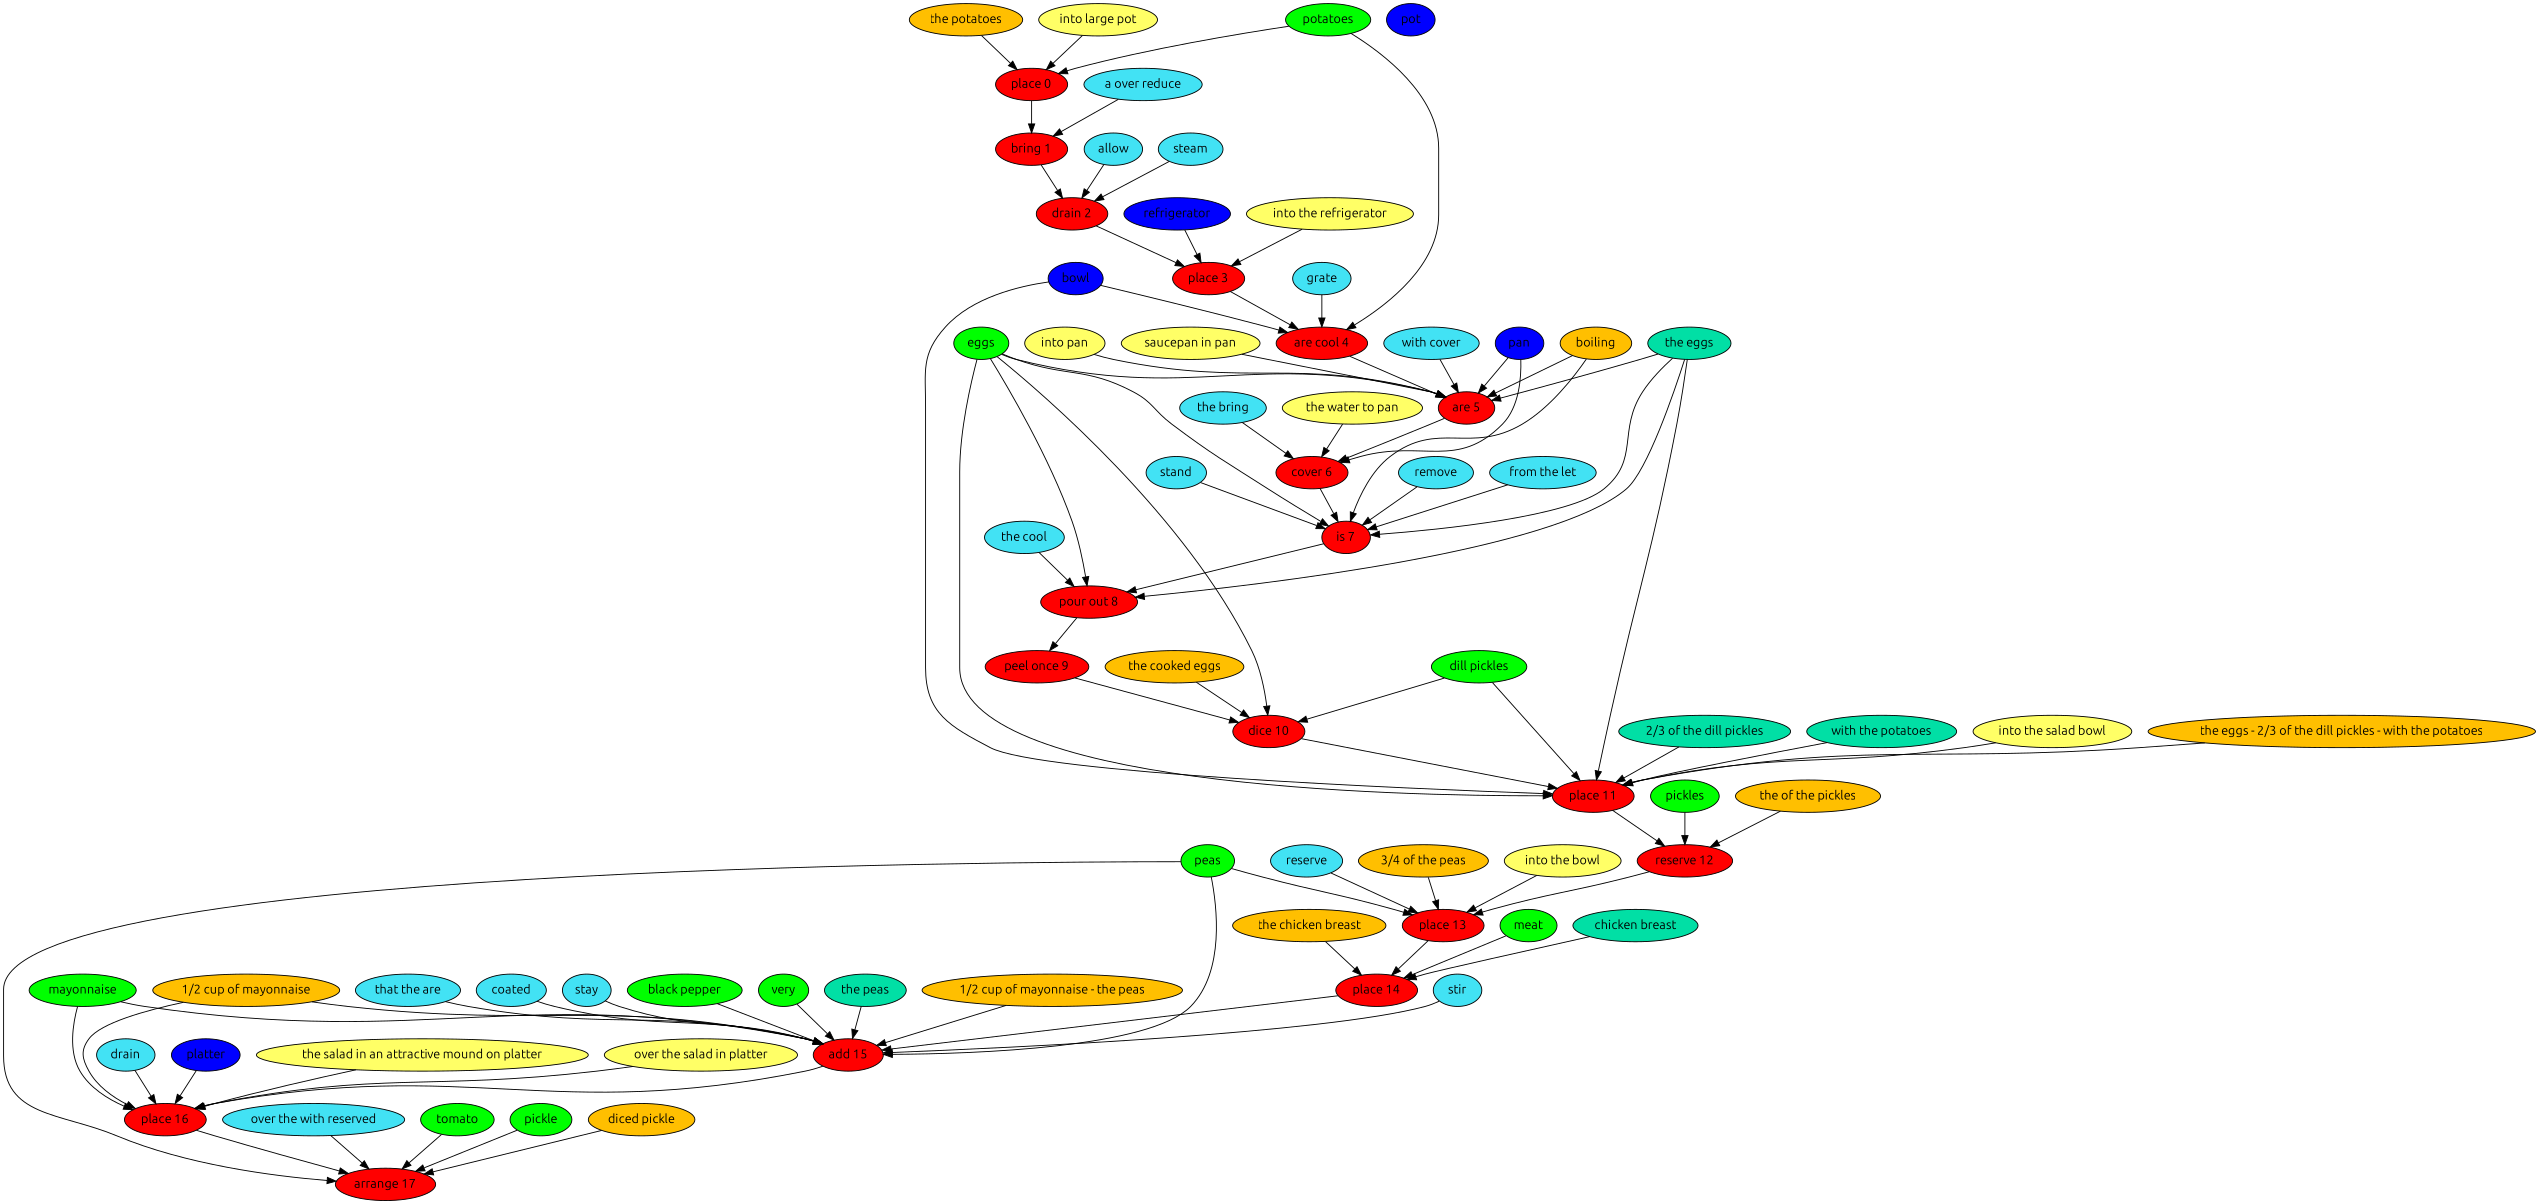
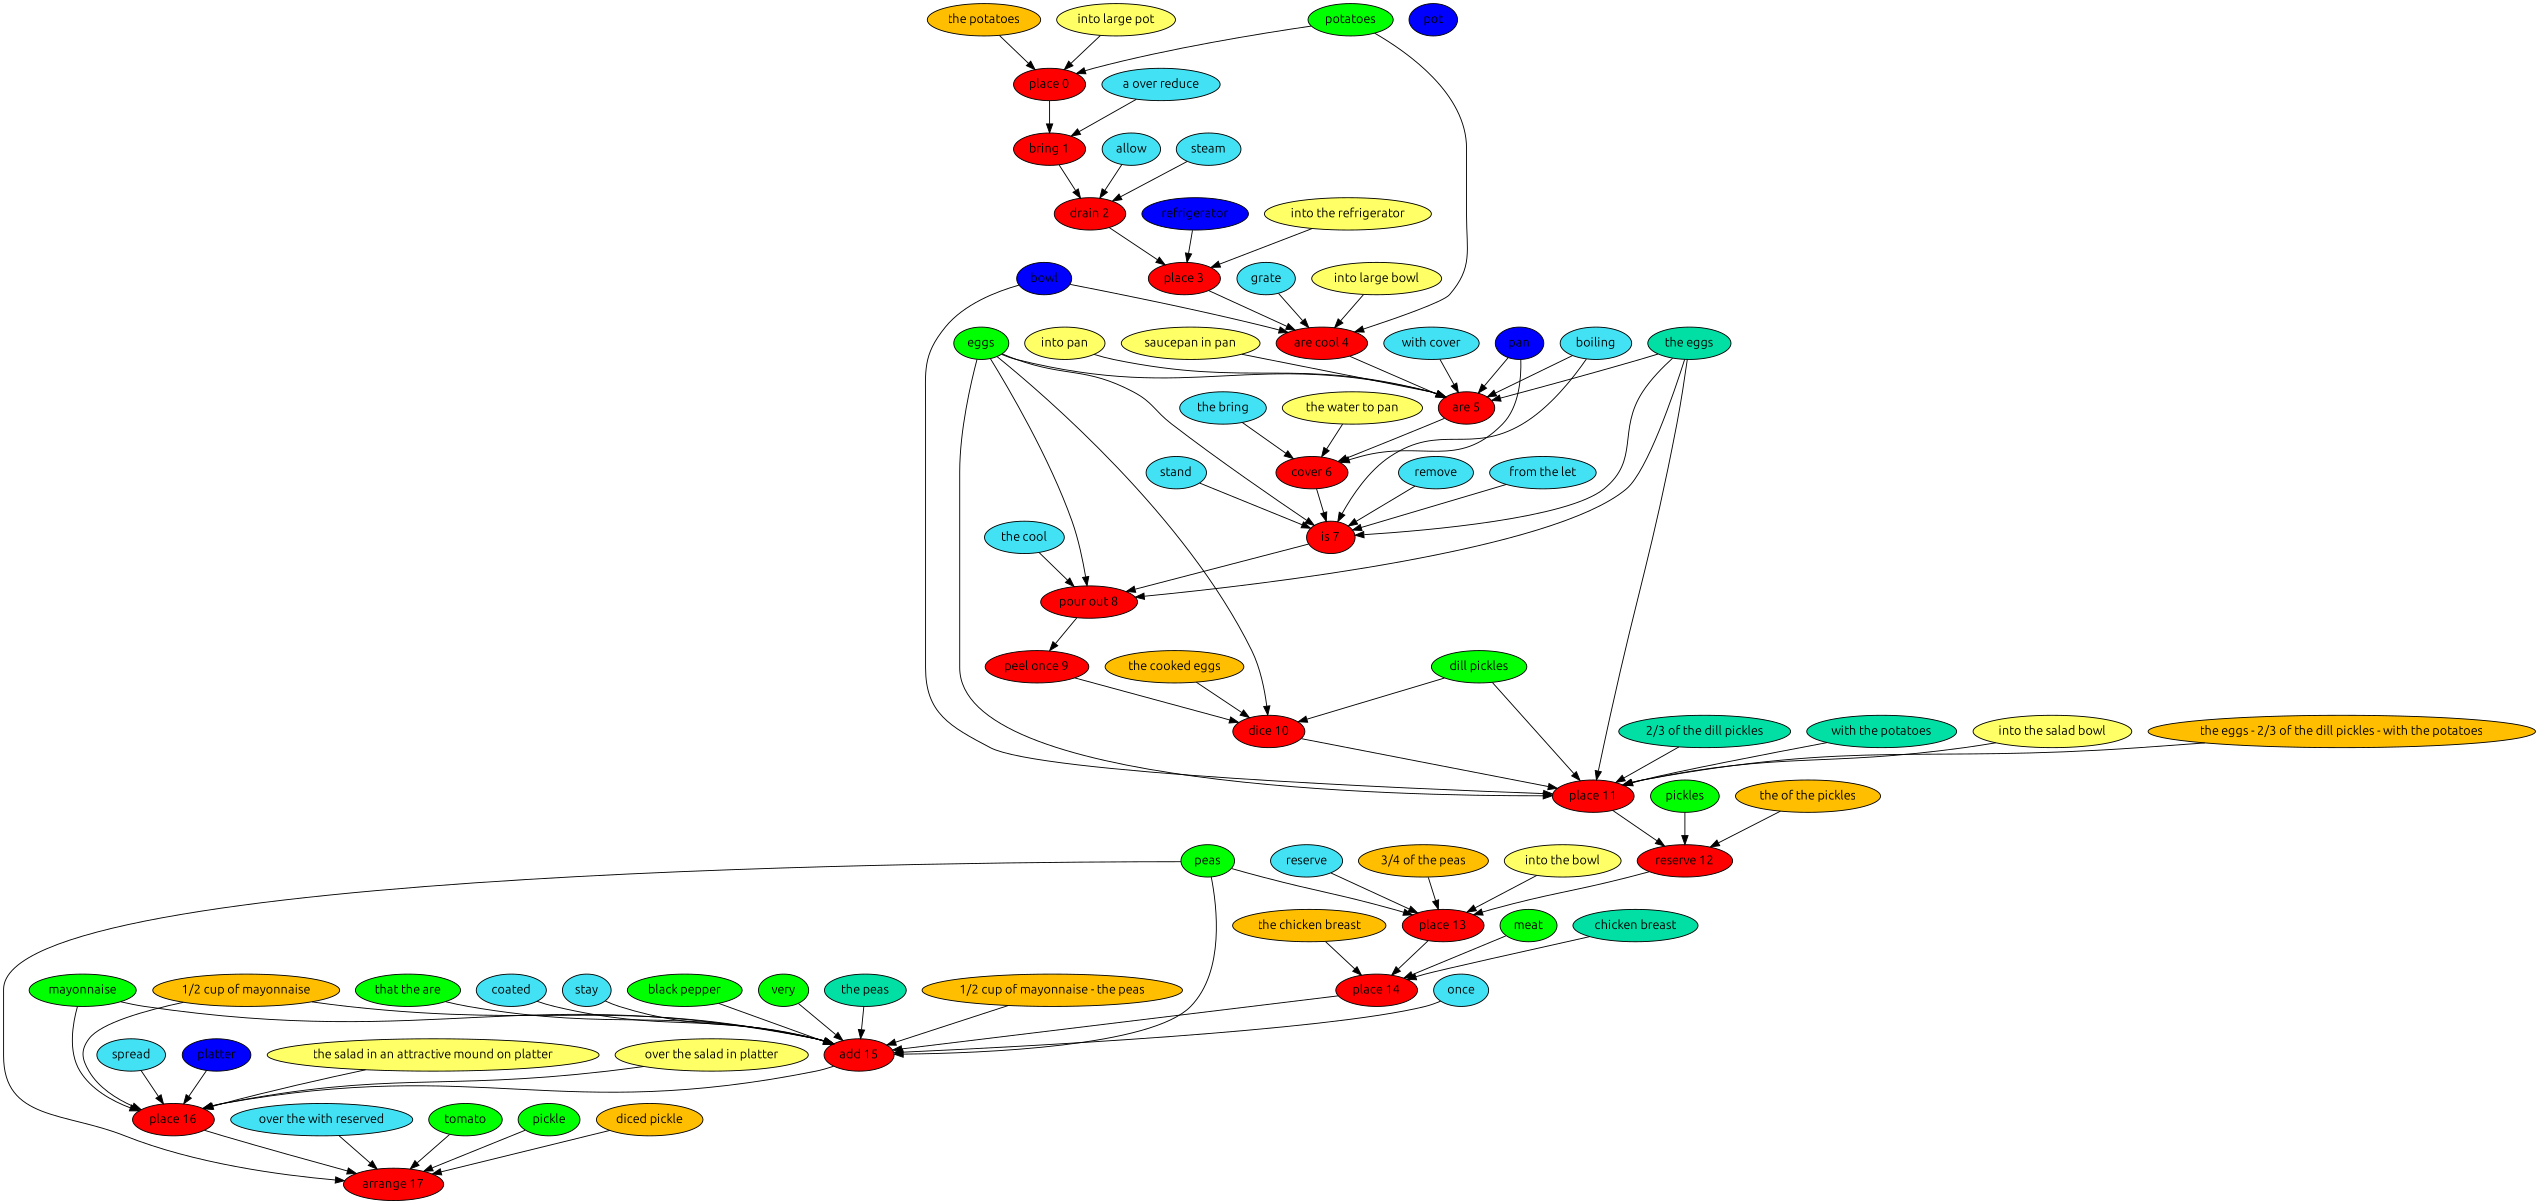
none -> (1377, 279)
(1596, 343) -> (1596, 343)
(408, 990) -> (408, 990)
(1458, 990) -> (1461, 990)
(126, 1055) -> (131, 1055)
